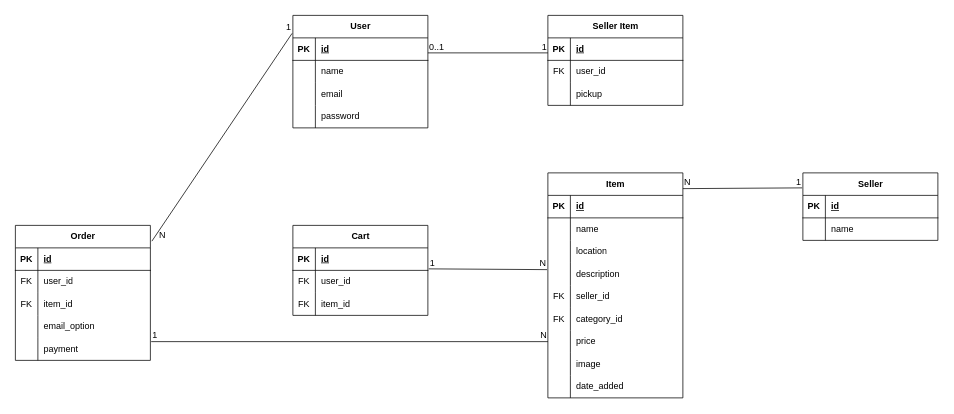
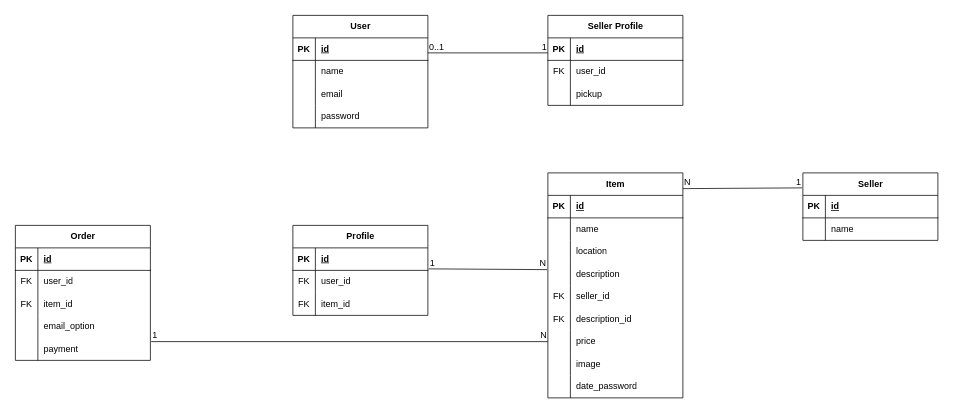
(616, 27) -> (616, 27)
(222, 137) -> none
(361, 237) -> (361, 237)
(603, 319) -> (608, 319)
(602, 387) -> (609, 387)
